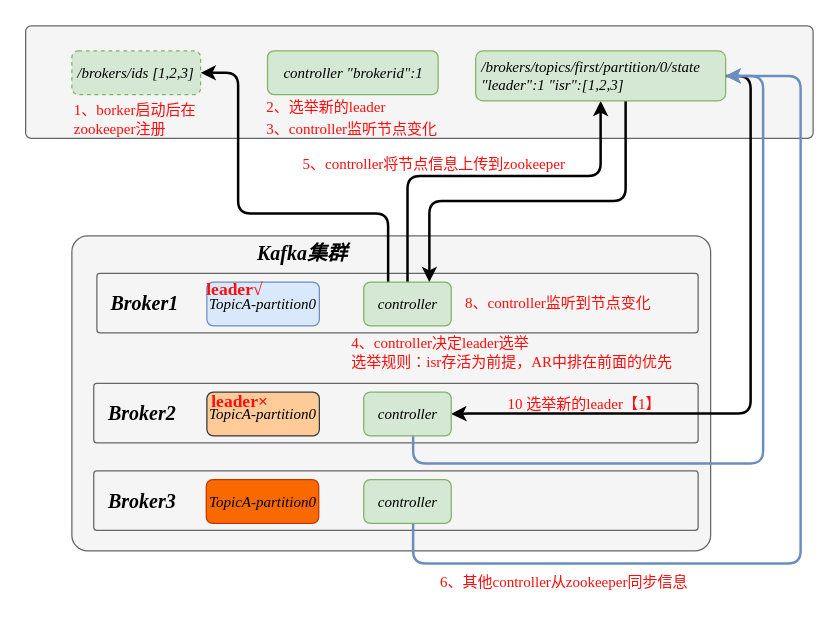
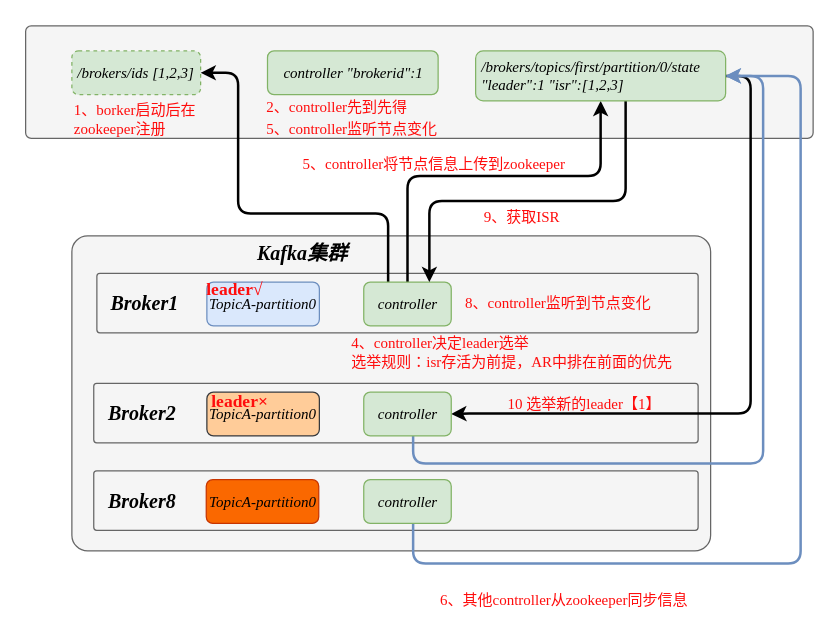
(332, 107) -> (347, 107)
(362, 129) -> (362, 129)
none -> (526, 217)
(143, 498) -> (143, 498)
(588, 582) -> (588, 601)
